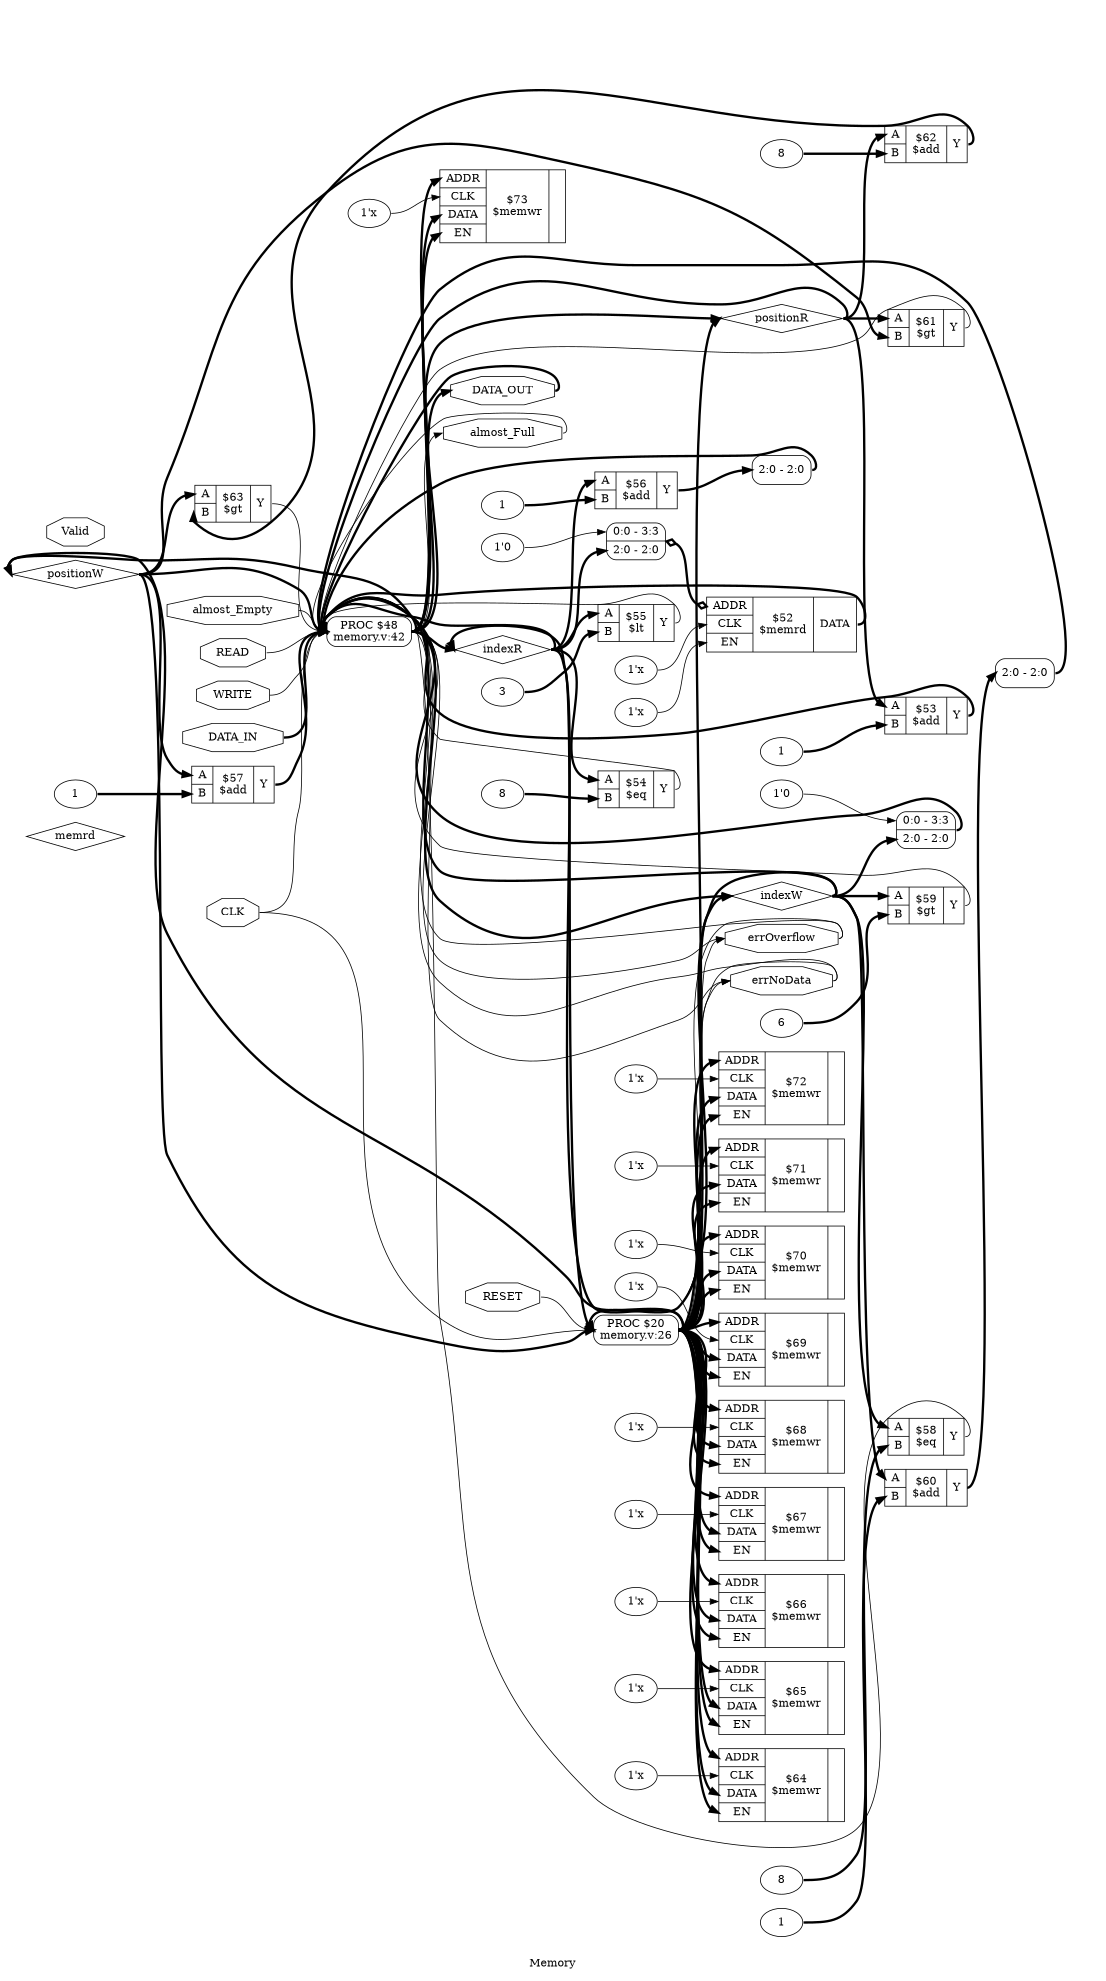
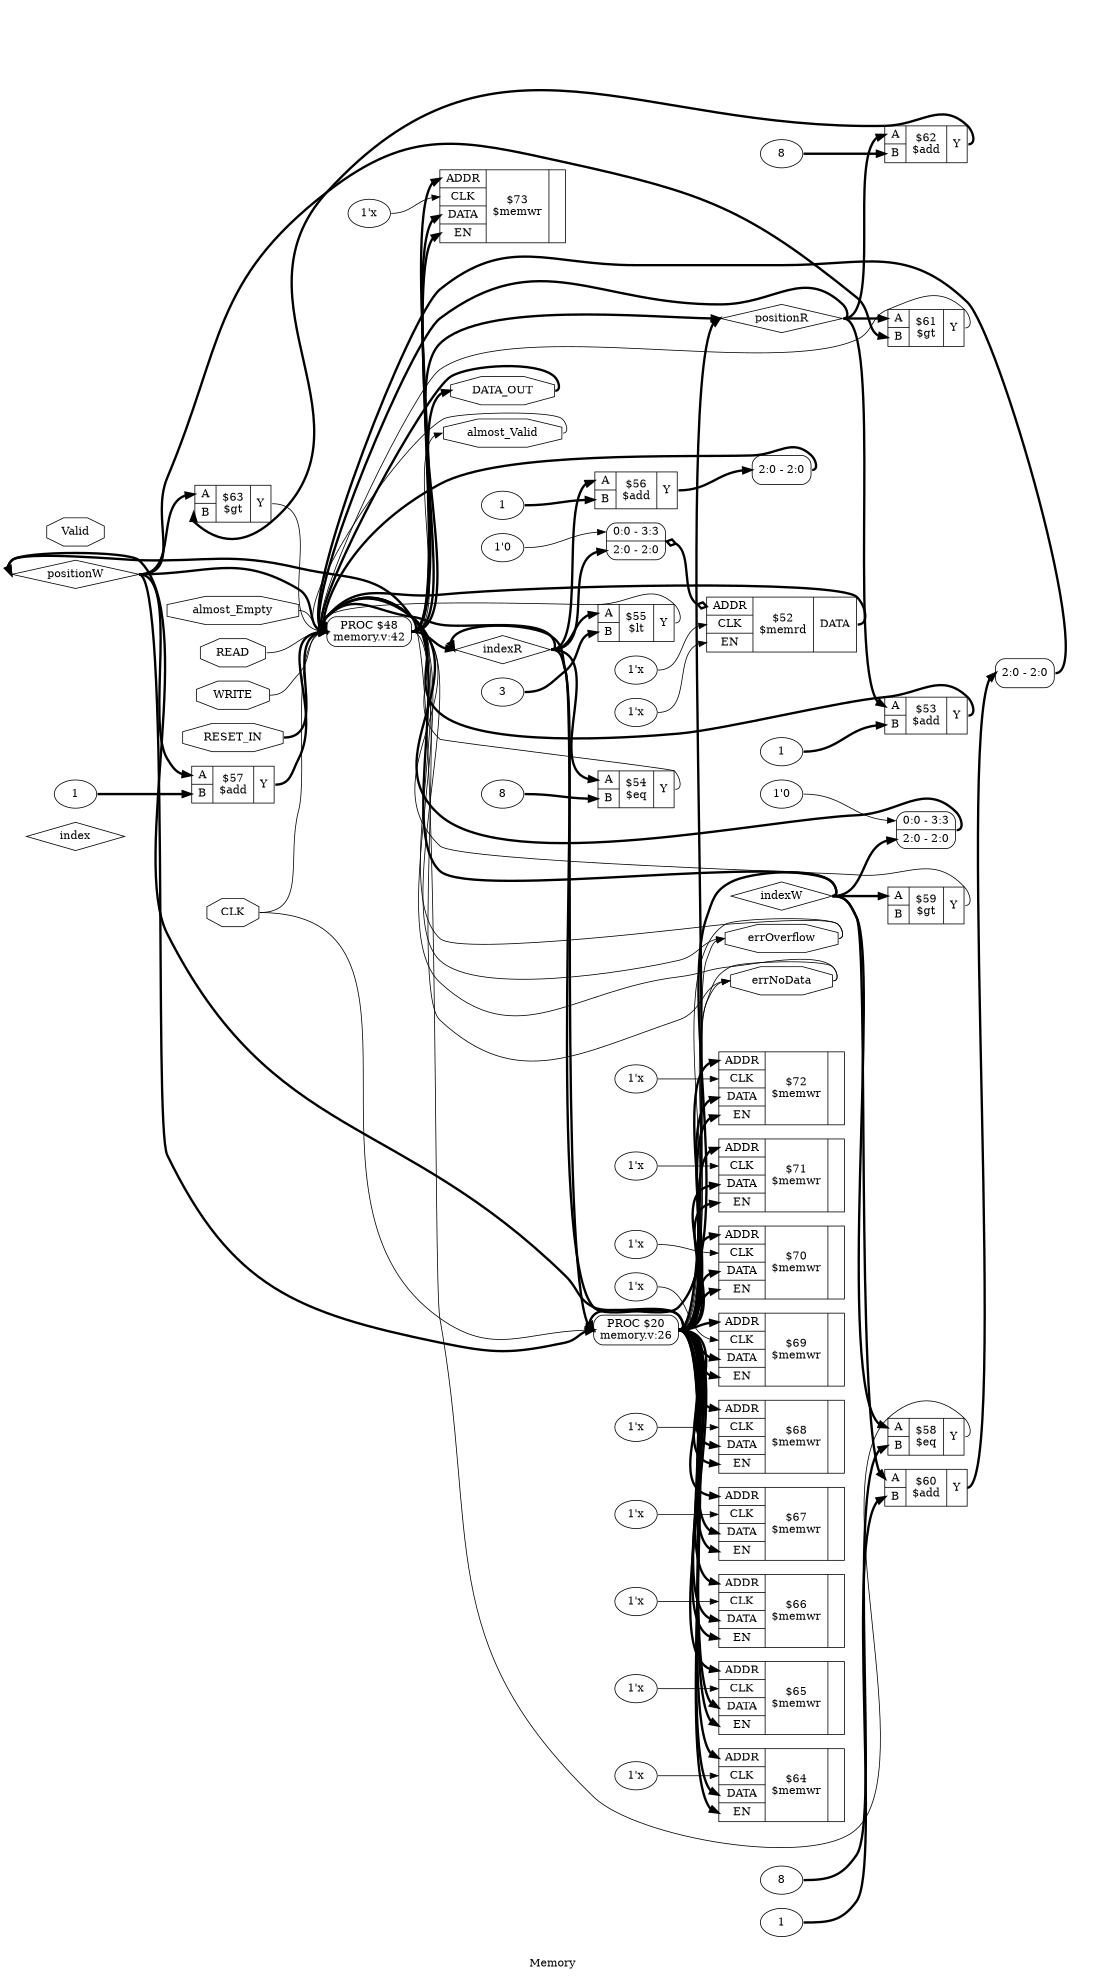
(503, 433) -> (503, 433)
(233, 738) -> (233, 738)
(76, 836) -> (76, 836)
(446, 905) -> none
(782, 1023) -> none
(702, 1113) -> none
(503, 1297) -> none
